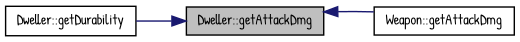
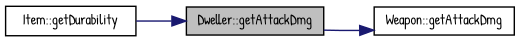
(356, 12) -> (342, 30)
(71, 21) -> (71, 21)
